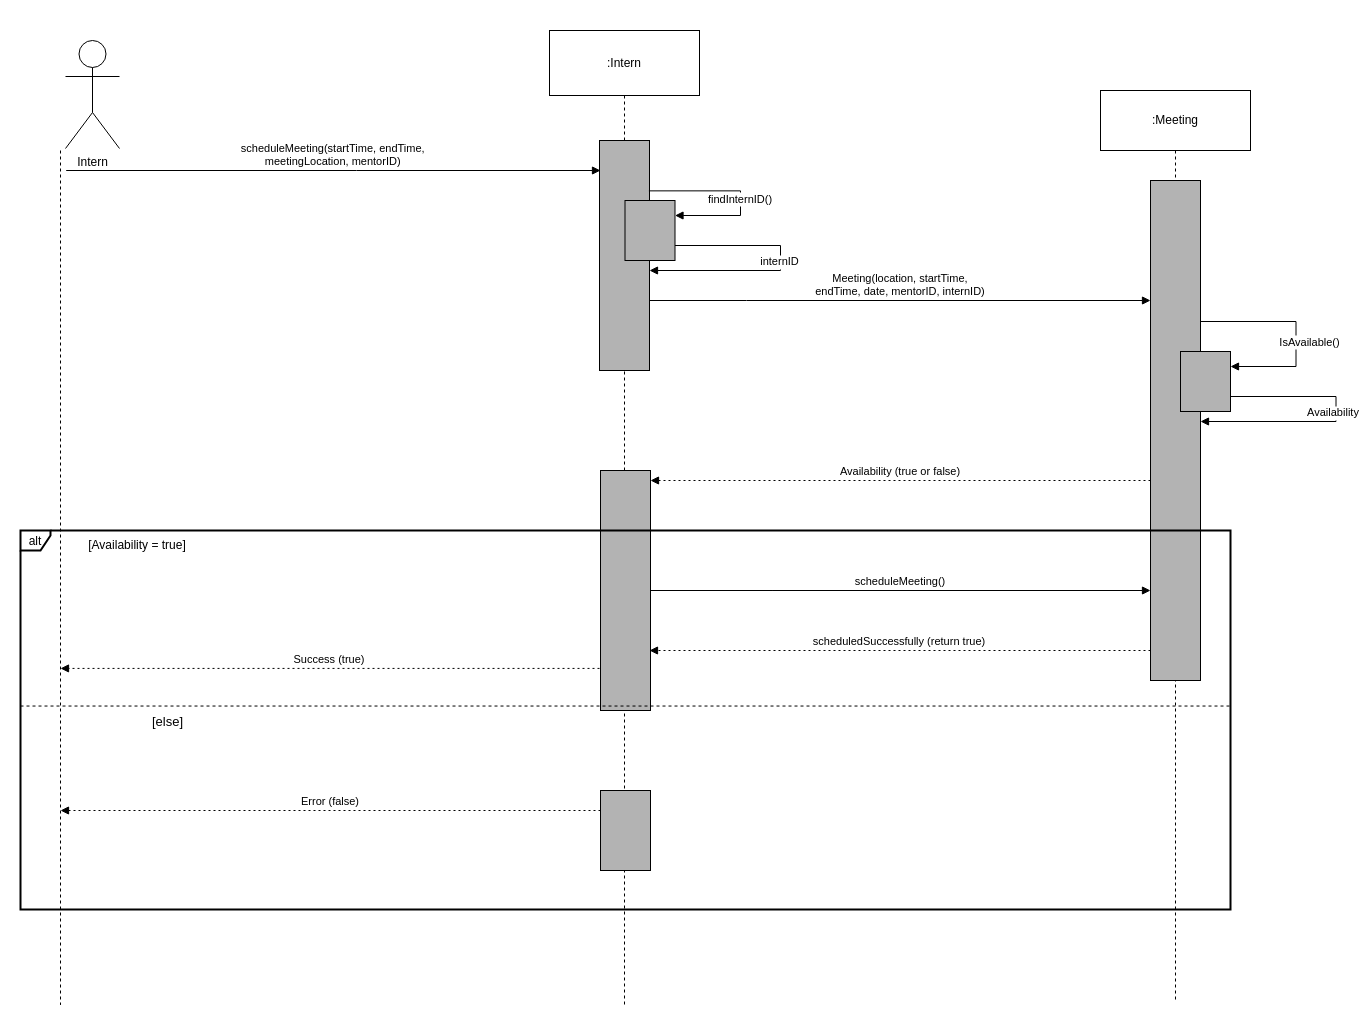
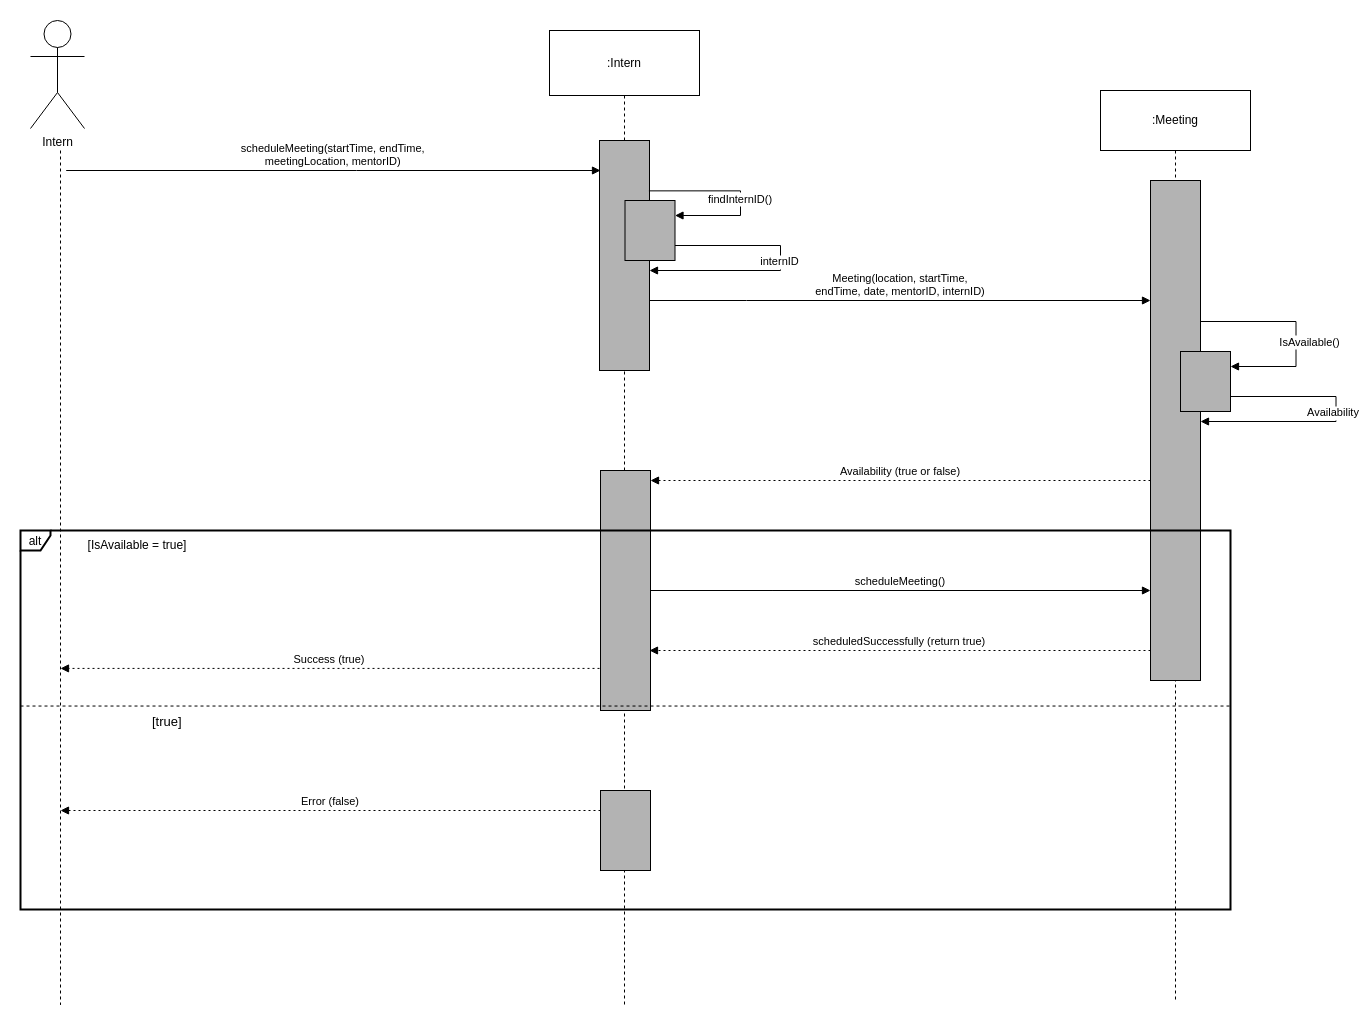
(93, 95) -> (58, 75)
(138, 546) -> (138, 546)
(172, 721) -> (174, 721)
